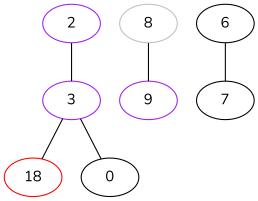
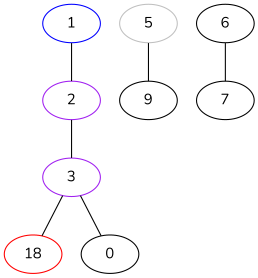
none -> (72, 23)
(148, 23) -> (148, 23)
(148, 100) -> (148, 100)
